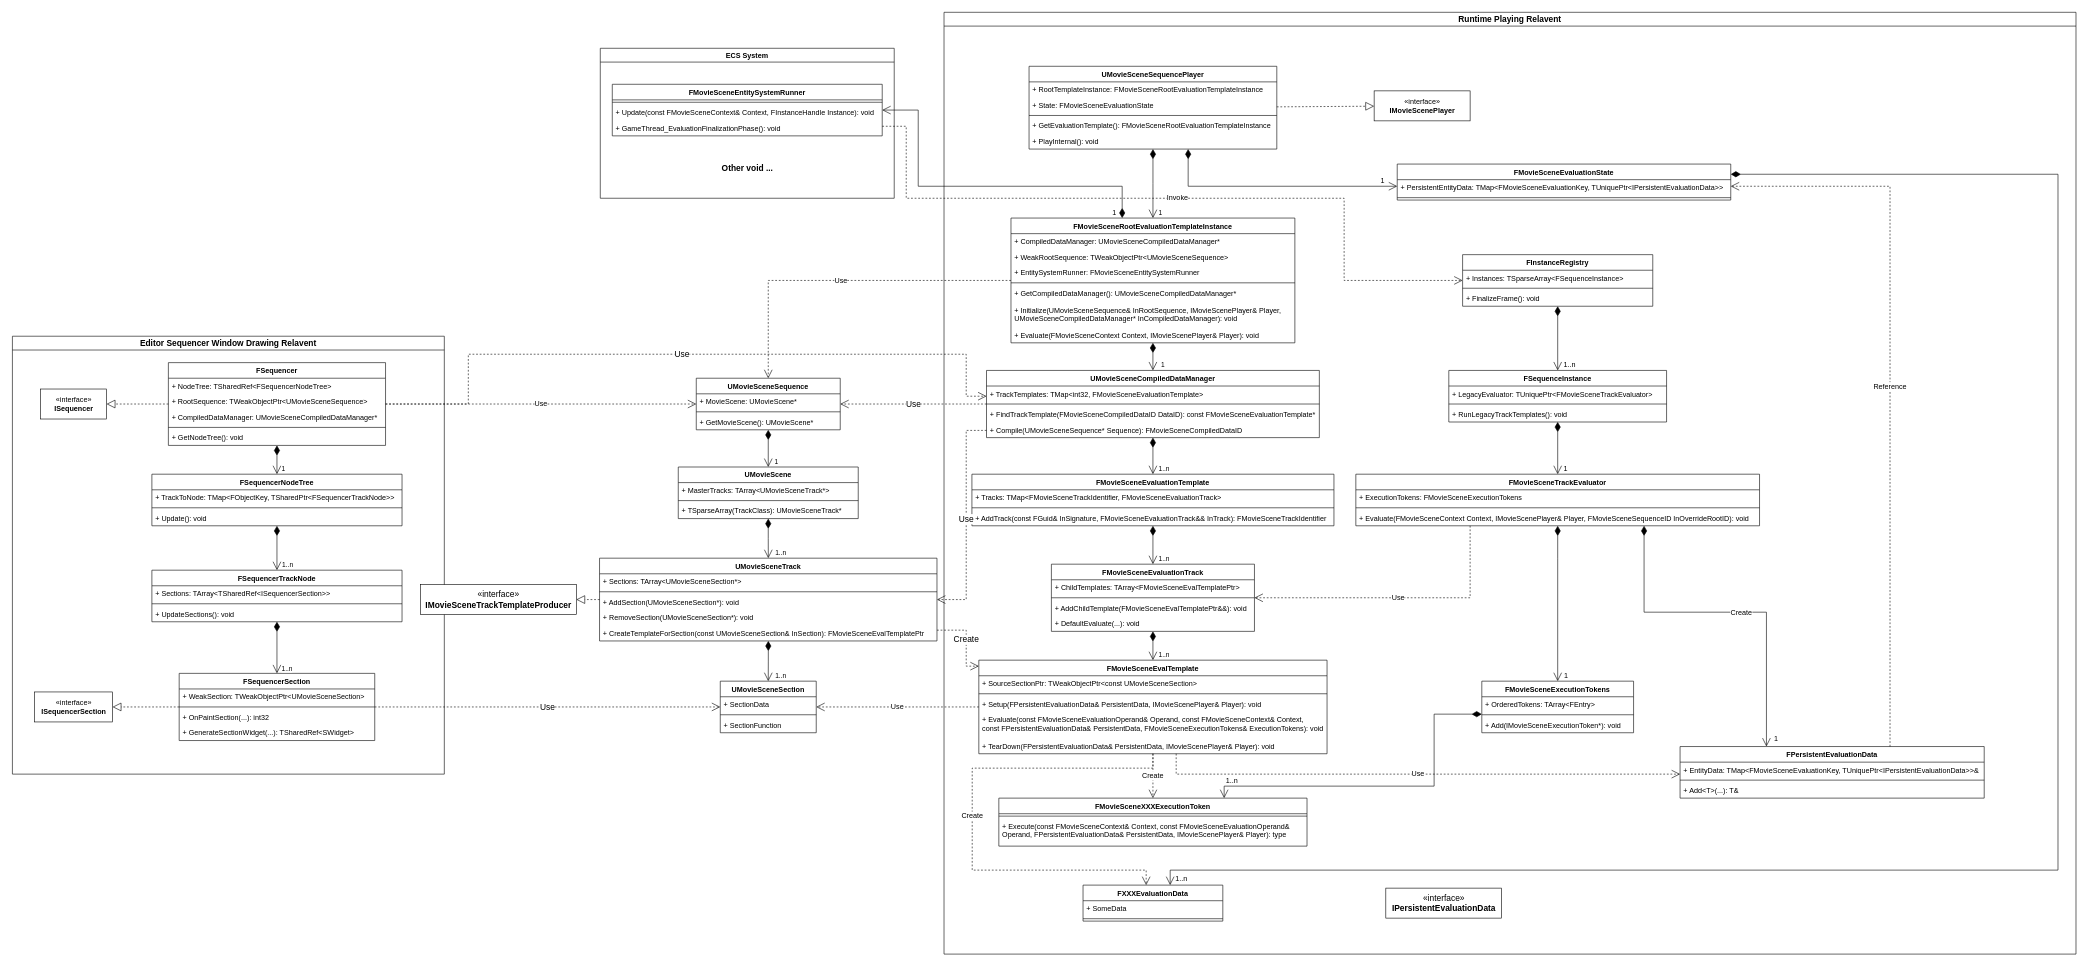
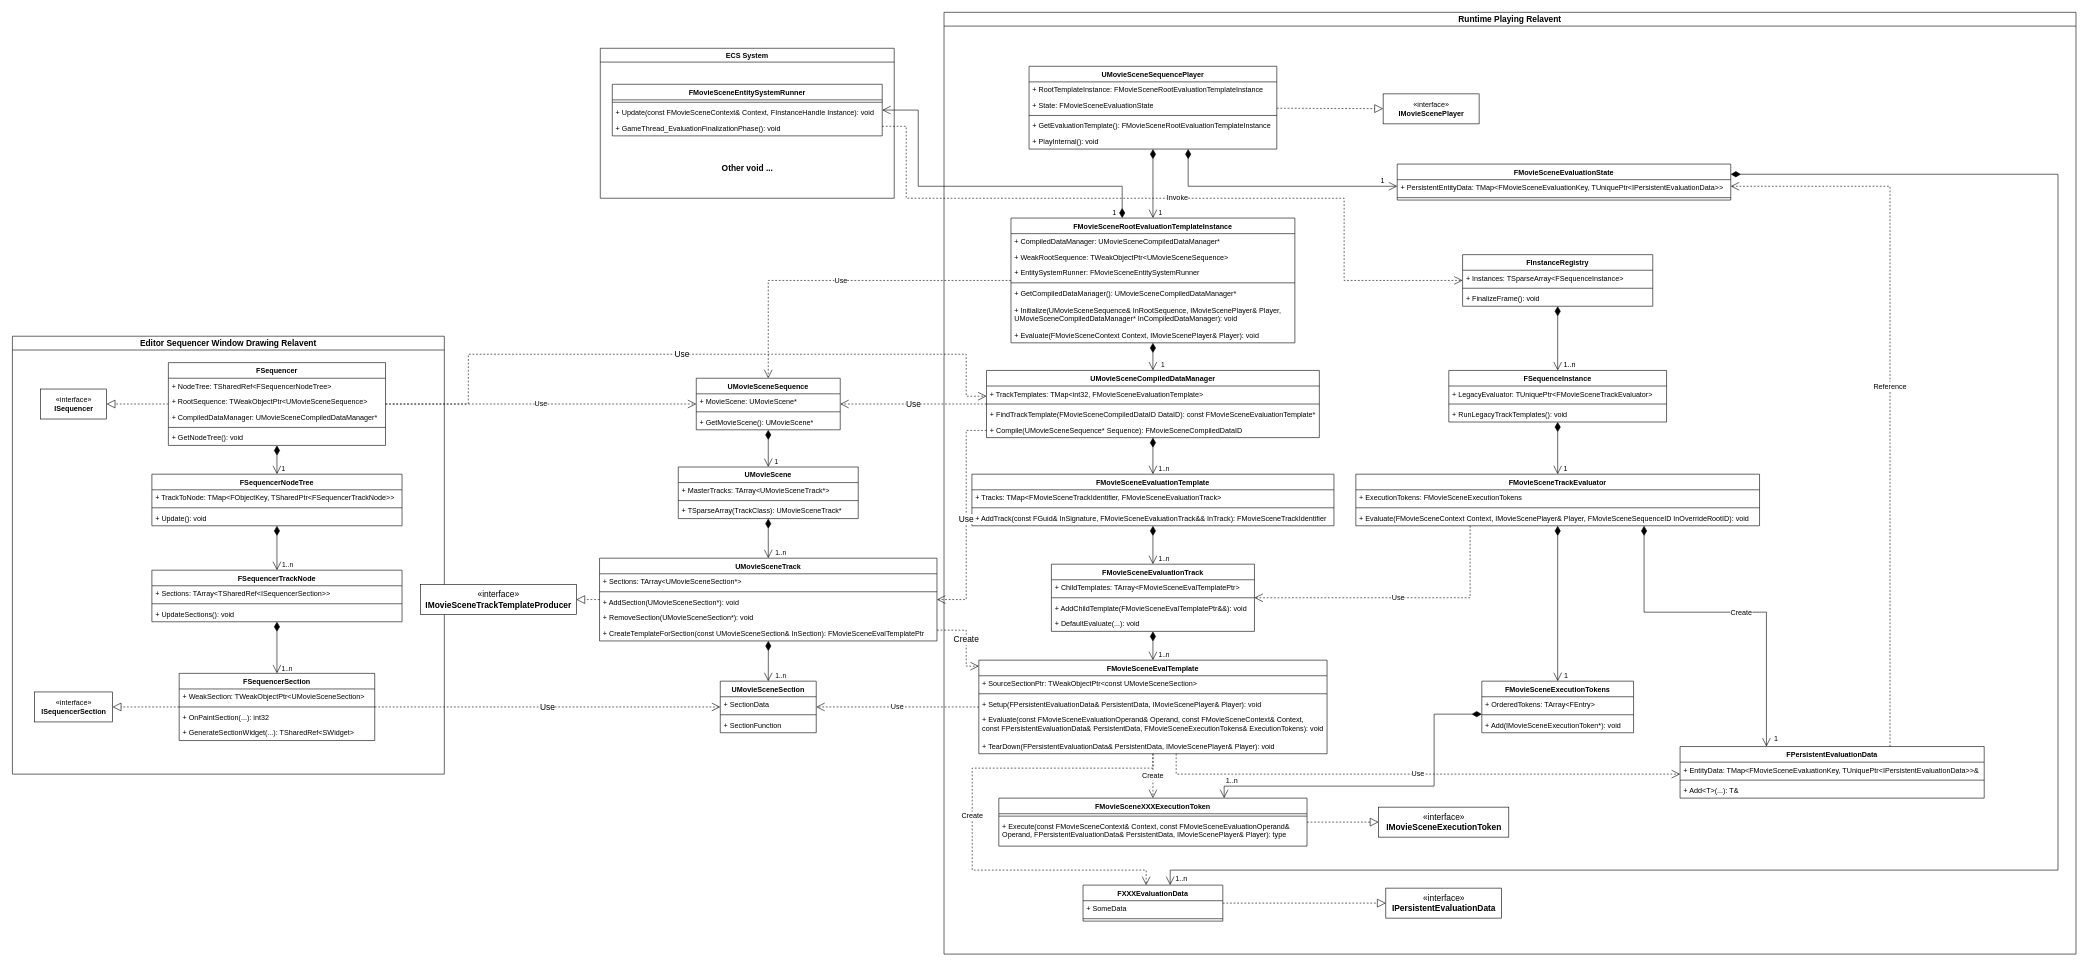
(1422, 106) -> (1431, 109)
none -> (1339, 822)
none -> (1444, 822)
none -> (1300, 903)
